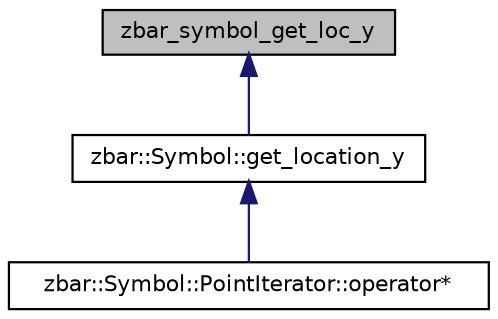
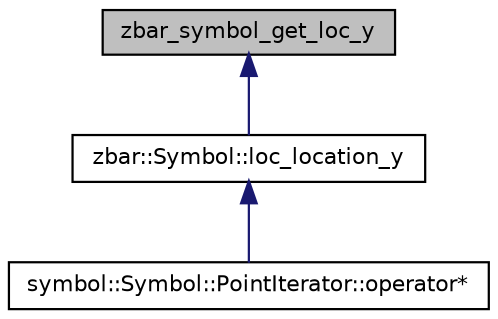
(249, 158) -> (249, 158)
(249, 286) -> (249, 286)
